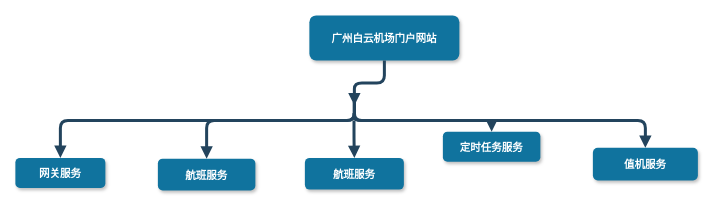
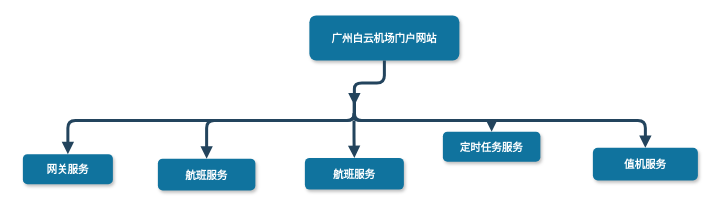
(60, 173) -> (68, 169)
